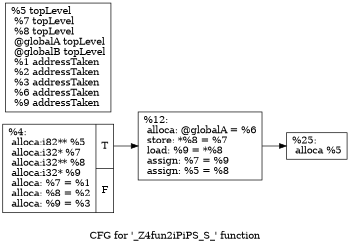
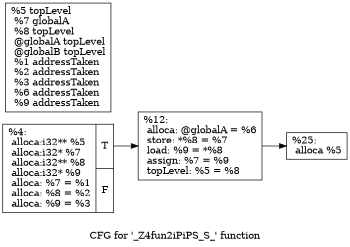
(43, 21) -> (40, 21)
(47, 143) -> (47, 143)
(186, 171) -> (192, 171)
